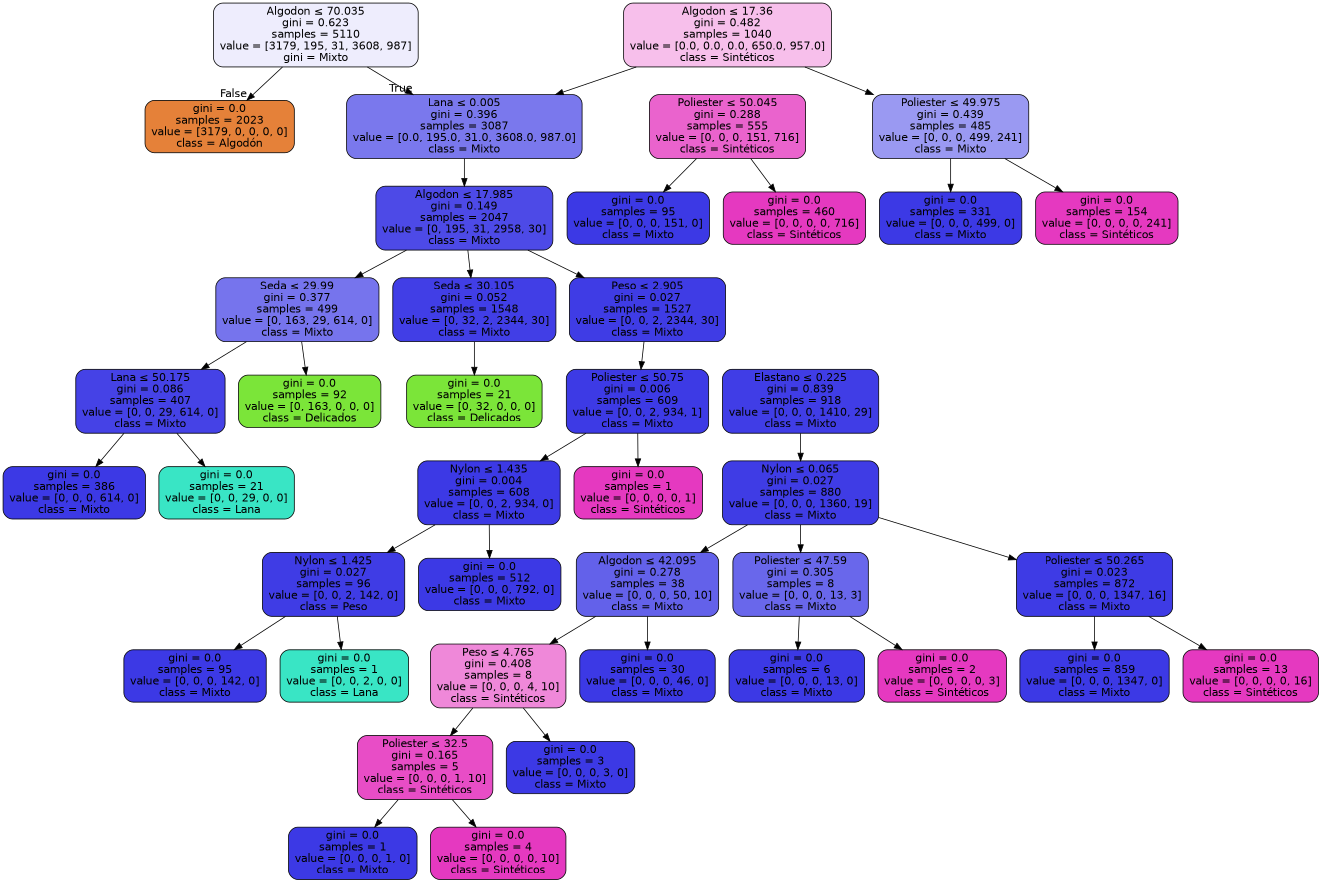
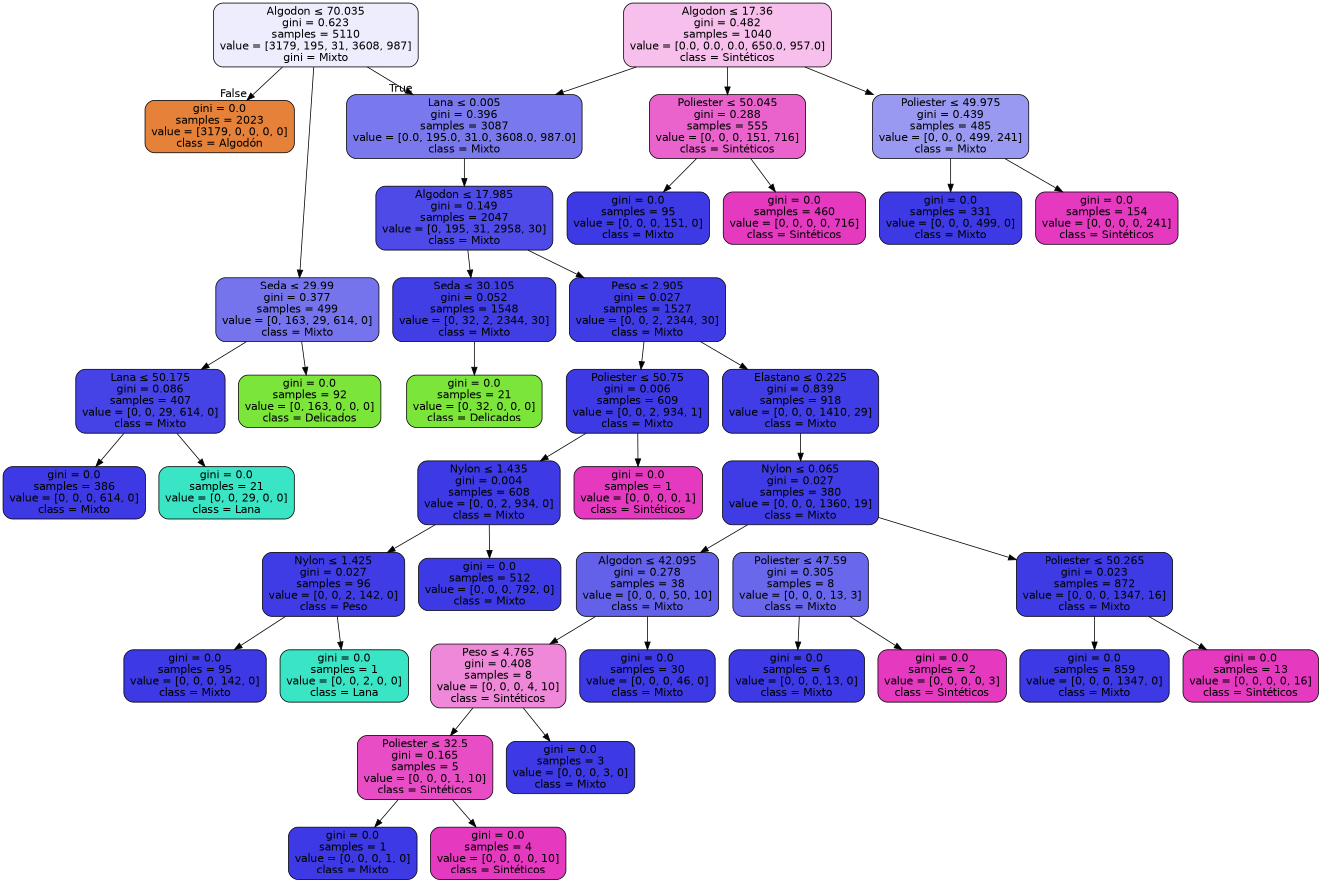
none -> (728, 77)
(384, 262) -> (307, 169)
none -> (721, 353)
(801, 492) -> (801, 492)
(801, 535) -> none
